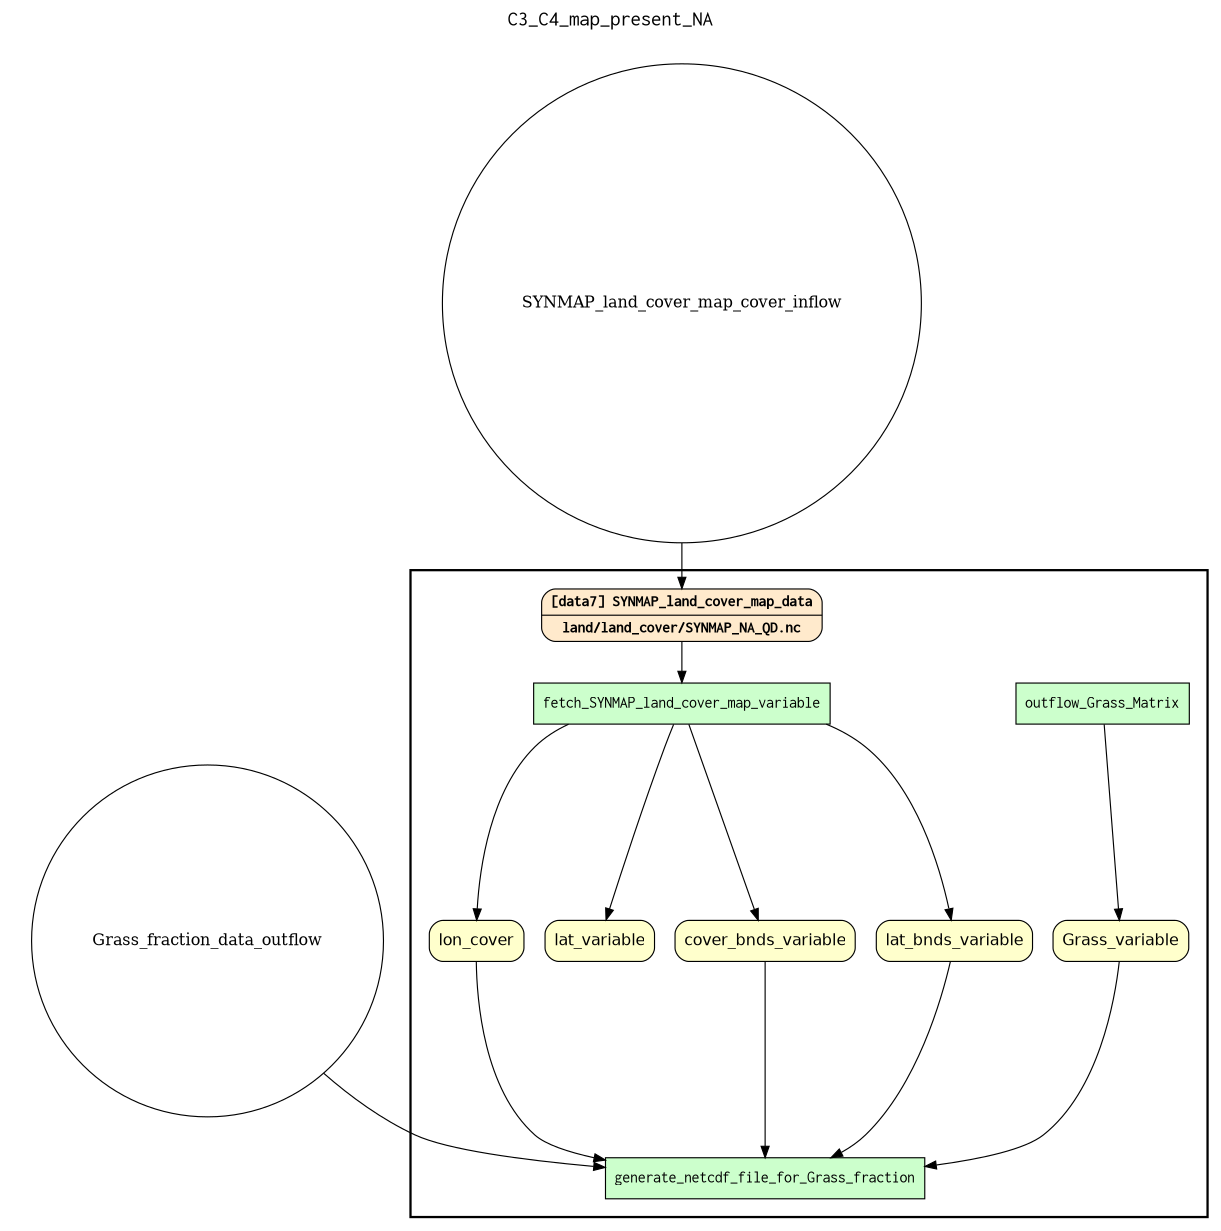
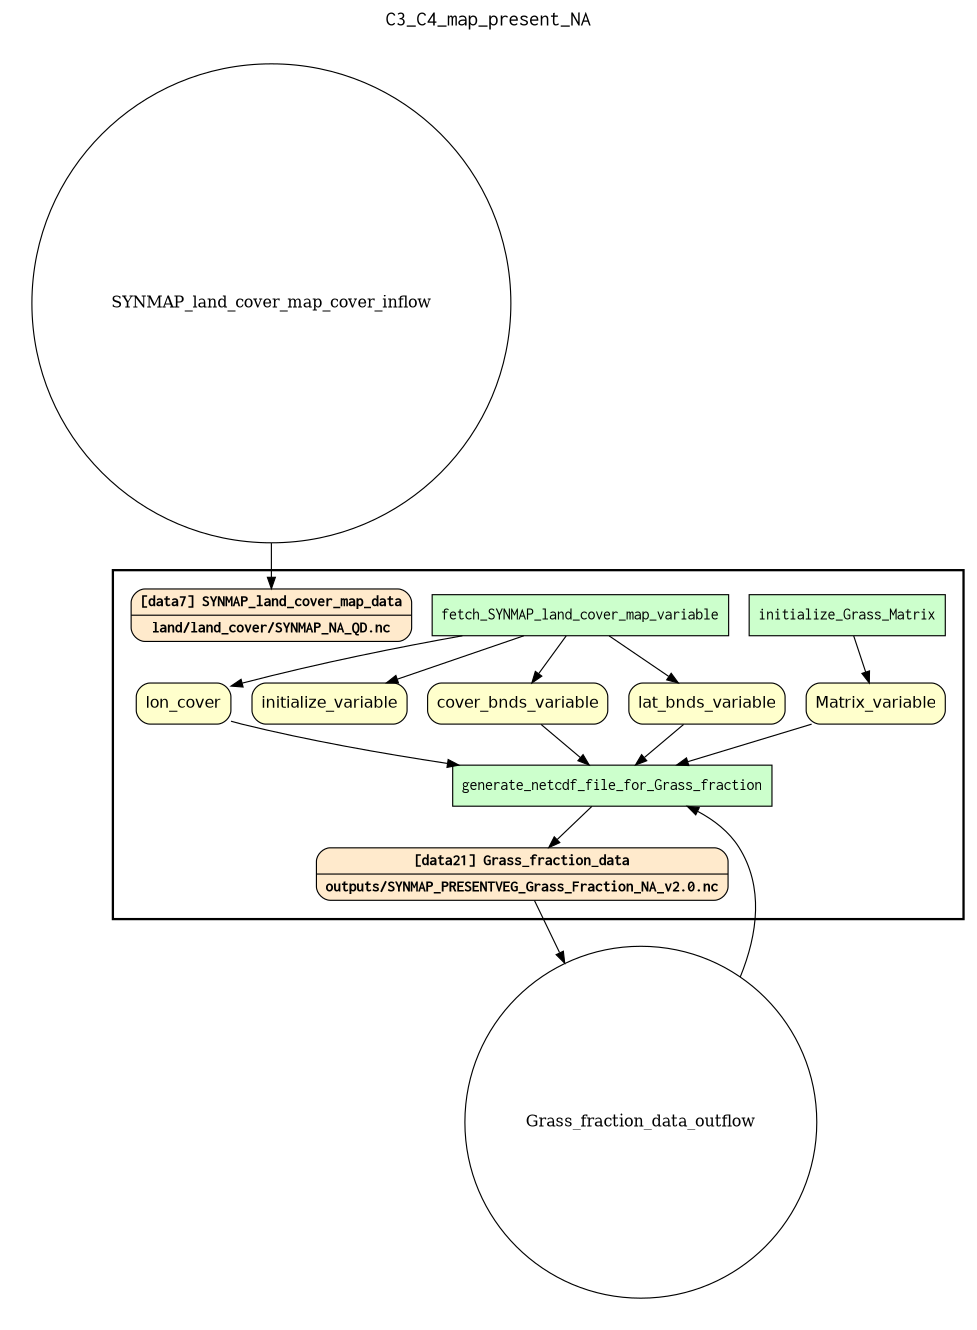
(682, 656) -> none
(1103, 704) -> (847, 615)
none -> (522, 874)
(600, 941) -> (330, 704)
(1121, 941) -> (876, 704)
